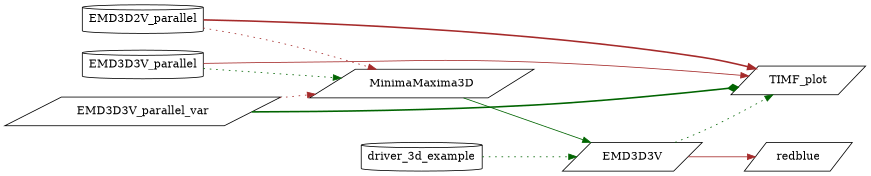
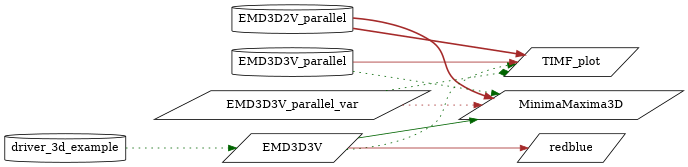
(287, 44) -> (439, 49)
(467, 108) -> (448, 81)
(523, 119) -> (414, 129)
